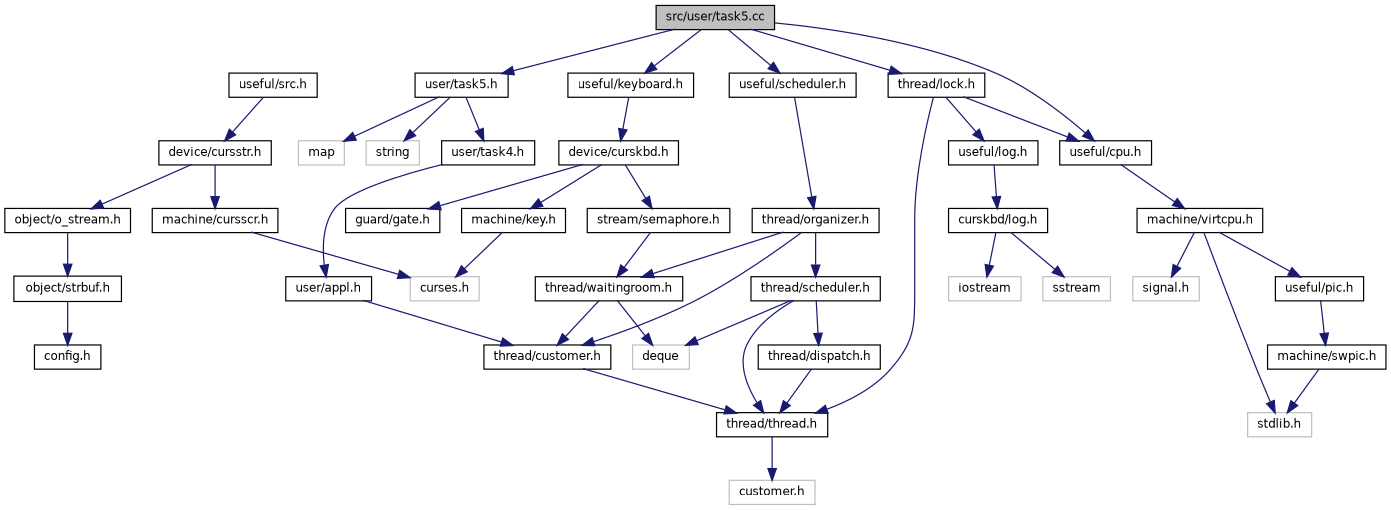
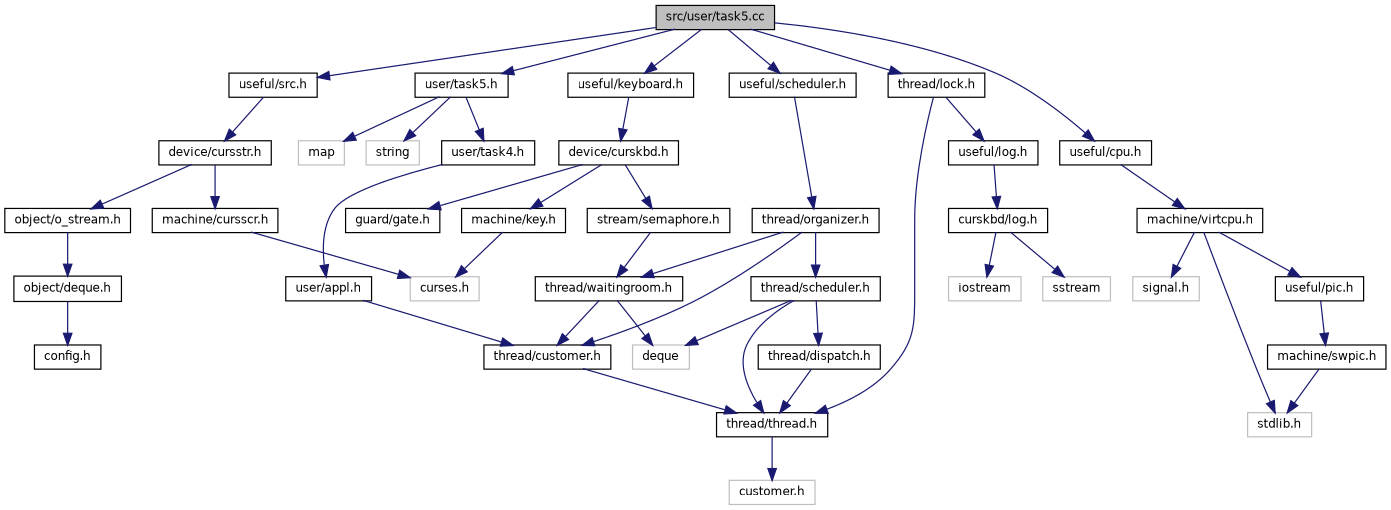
none -> (493, 52)
(1015, 117) -> none
(68, 289) -> (68, 289)
